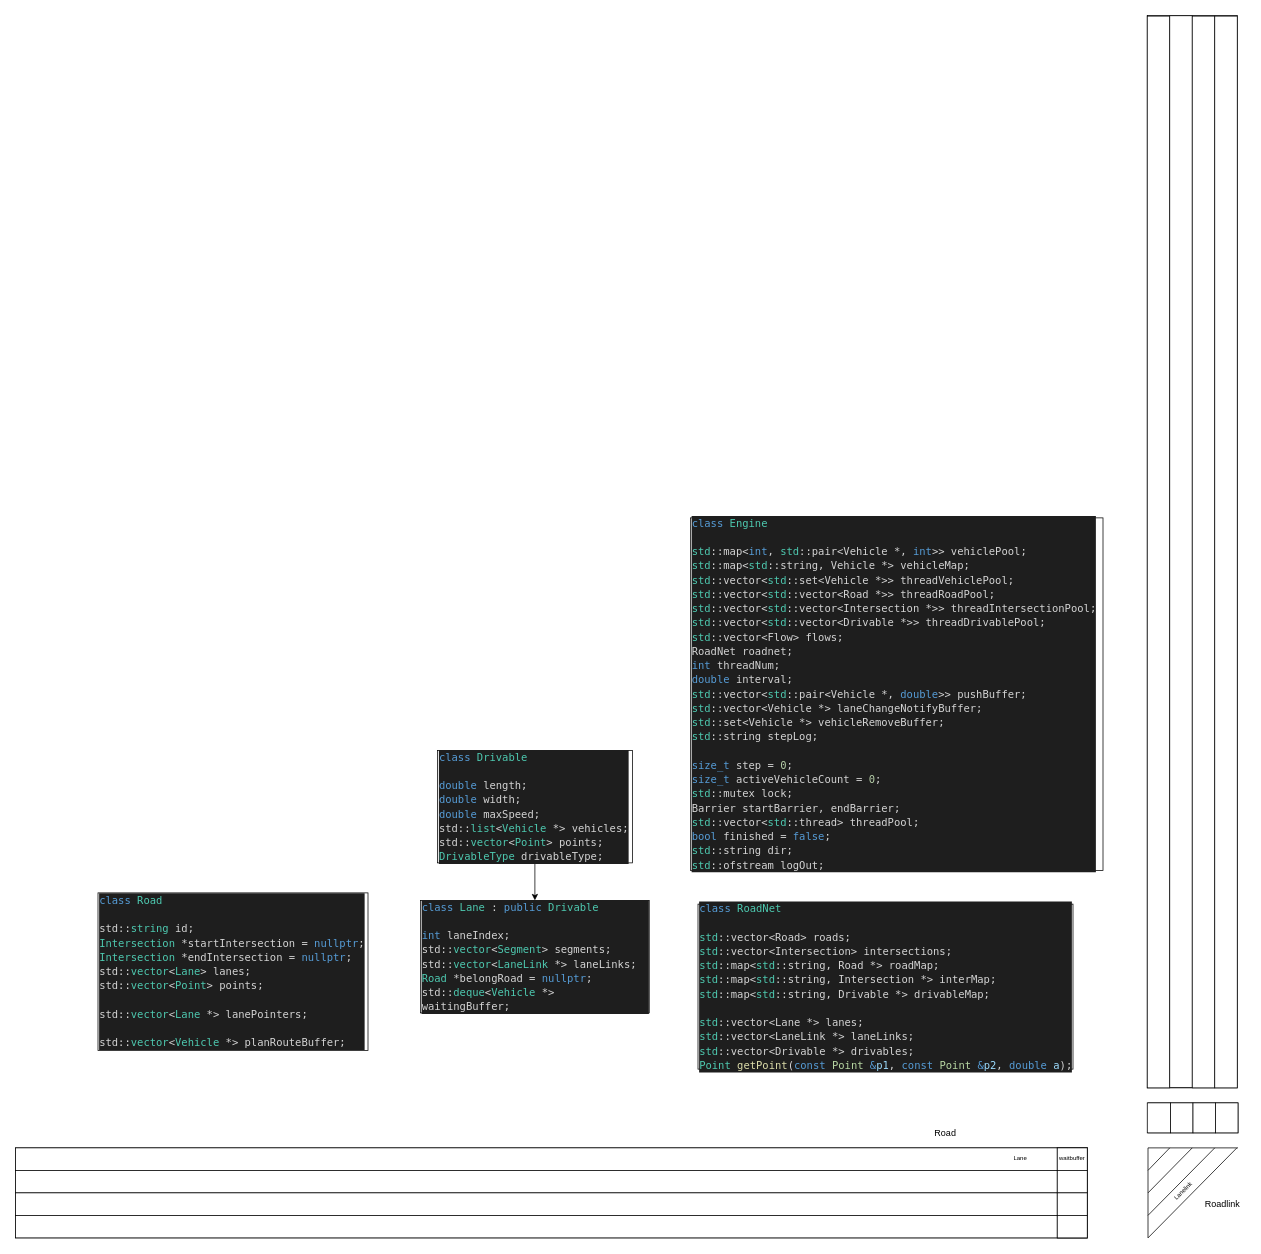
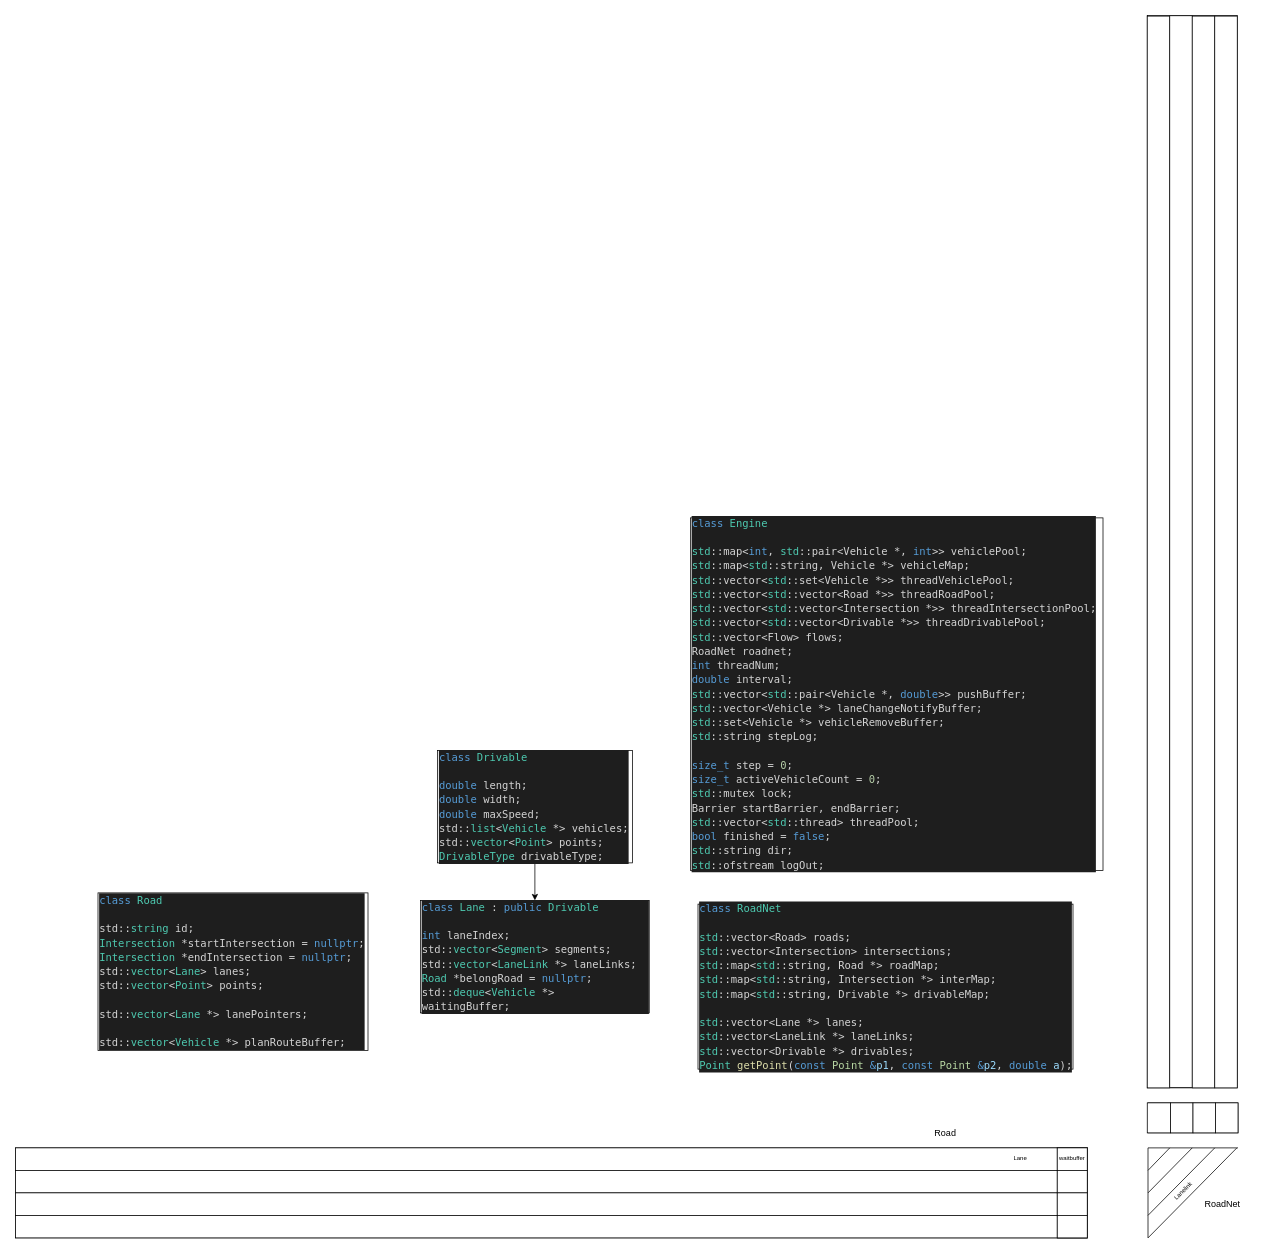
(1223, 1204) -> (1223, 1204)
